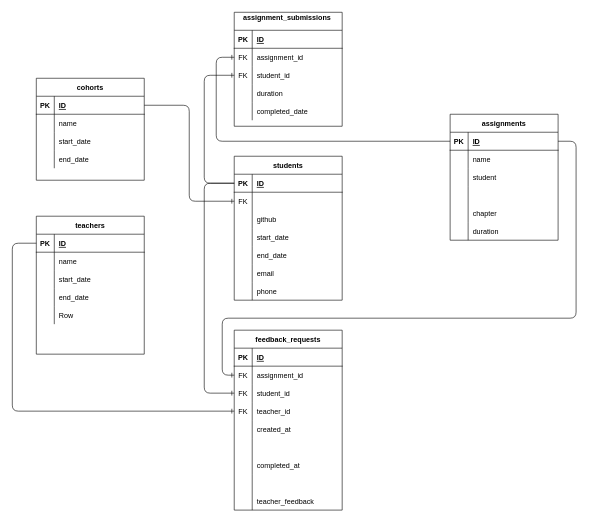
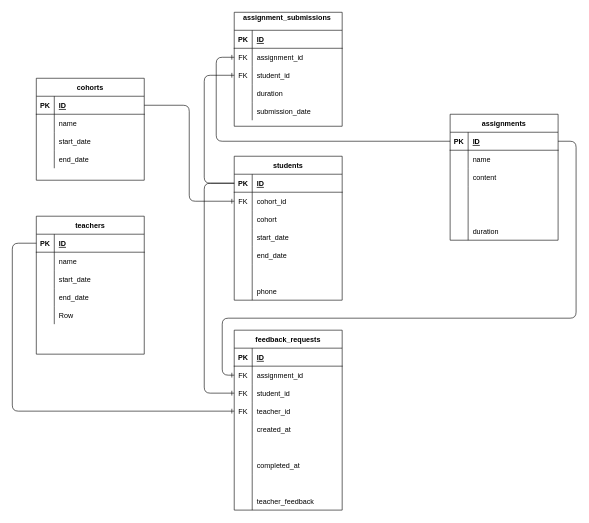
(284, 112) -> (285, 112)
(487, 178) -> (487, 178)
none -> (297, 201)
(513, 213) -> none
(268, 220) -> (269, 220)
(297, 273) -> none
